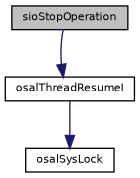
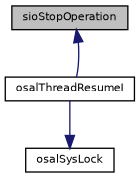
(61, 47) -> (79, 60)
